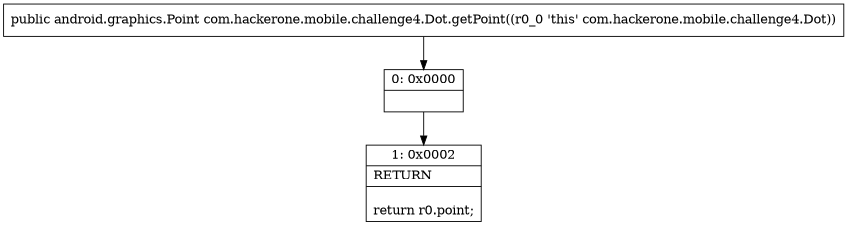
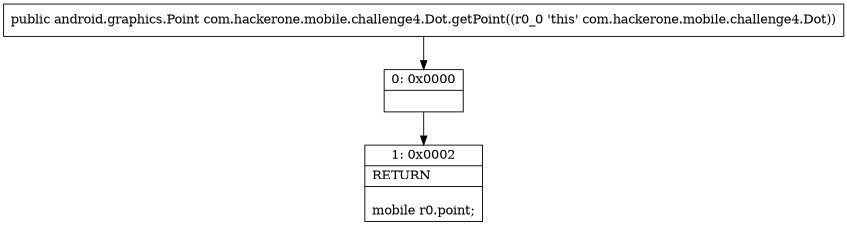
(424, 211) -> (424, 211)
